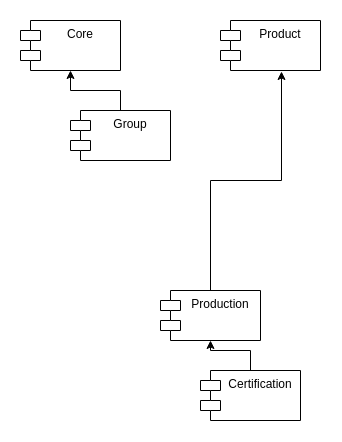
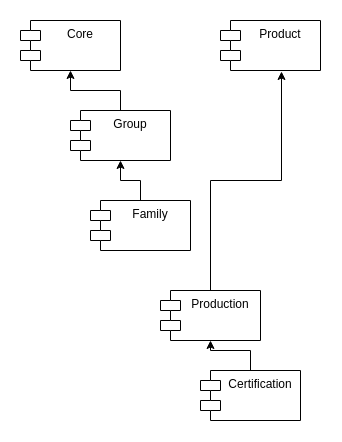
none -> (135, 181)
none -> (141, 226)
